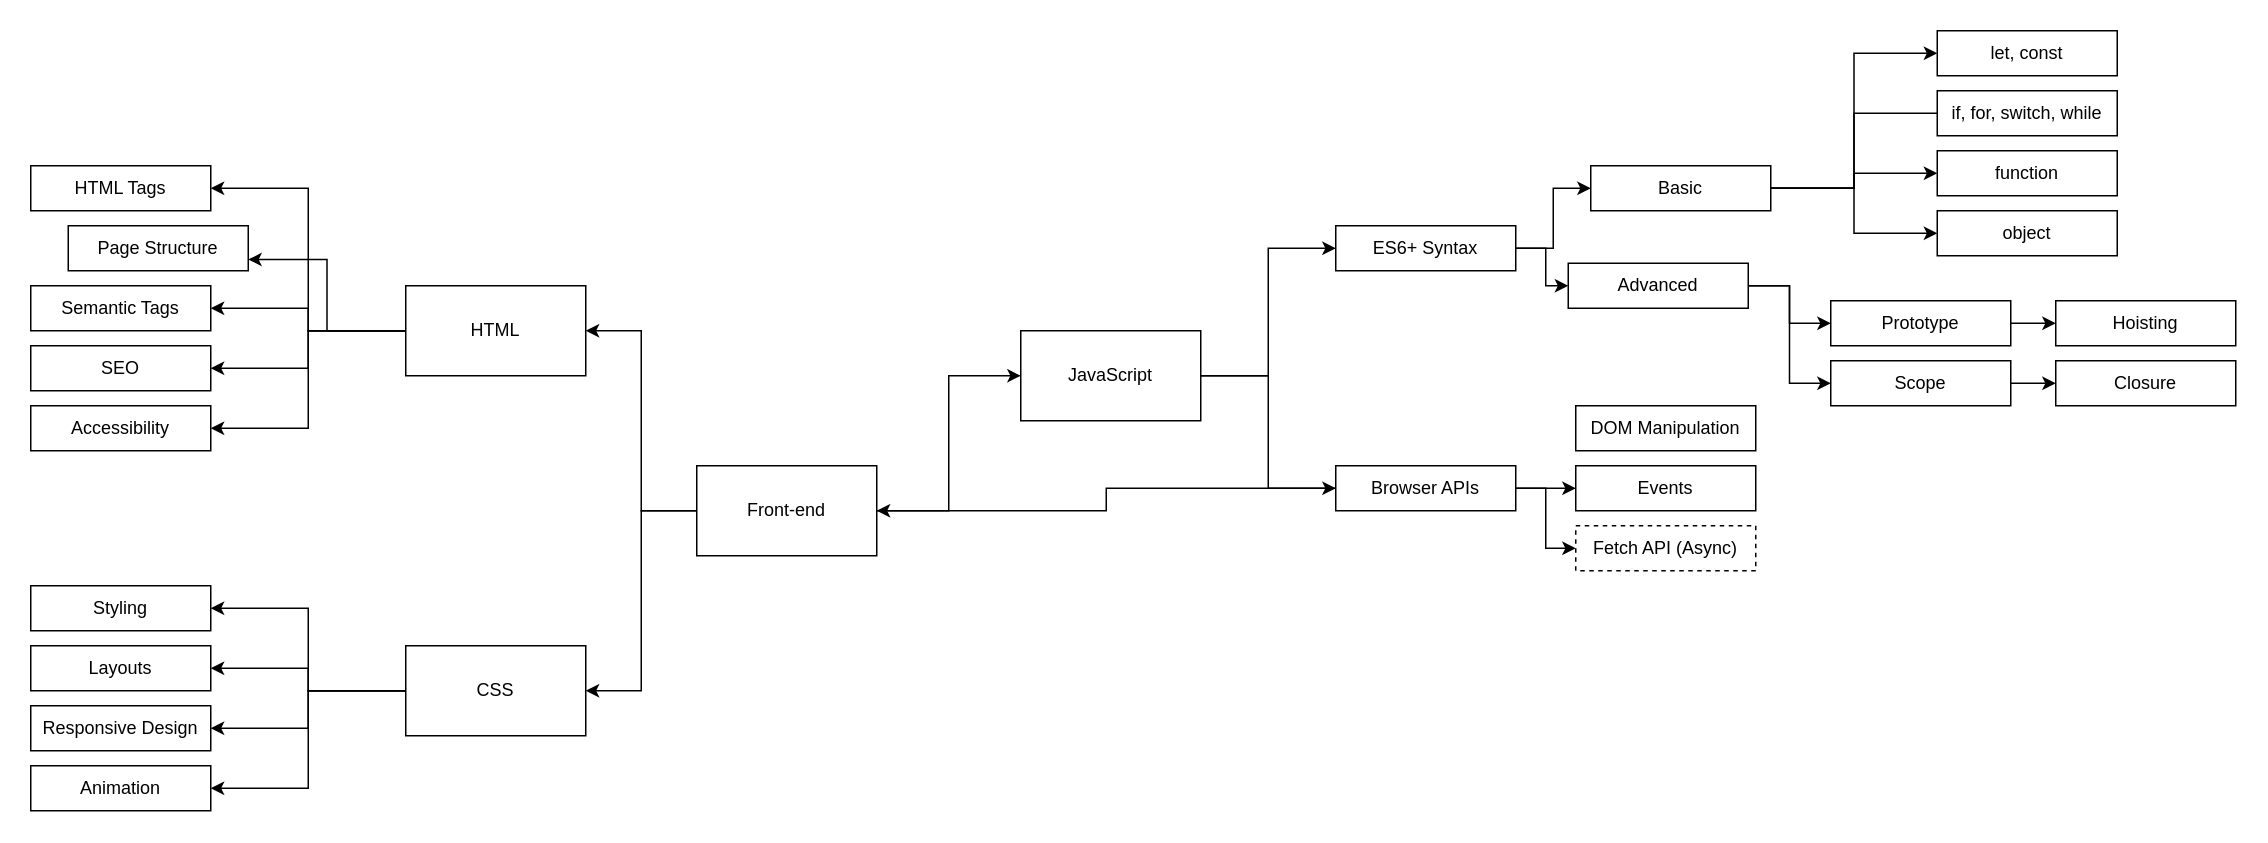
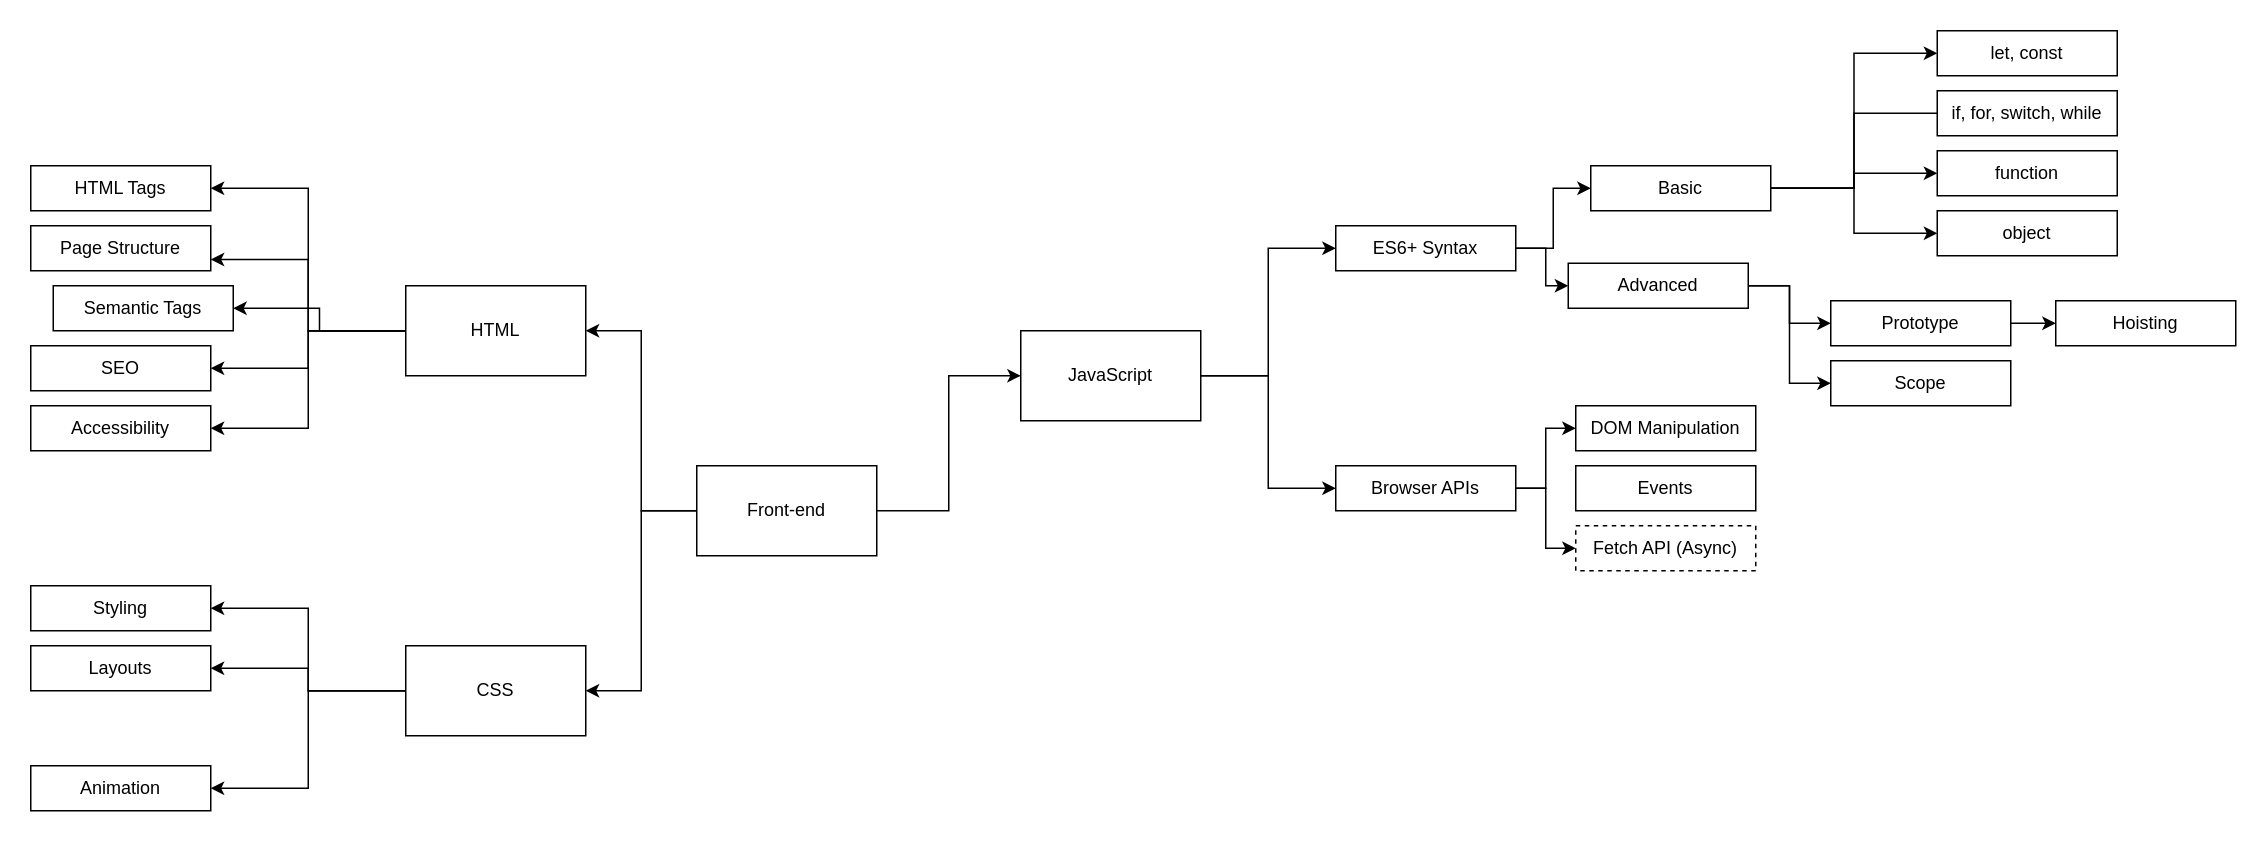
(158, 248) -> (121, 248)
(121, 308) -> (143, 308)
(2039, 383) -> none
(2146, 383) -> none
(1557, 488) -> none
(1106, 498) -> (1546, 447)
(121, 728) -> none
(264, 728) -> none
